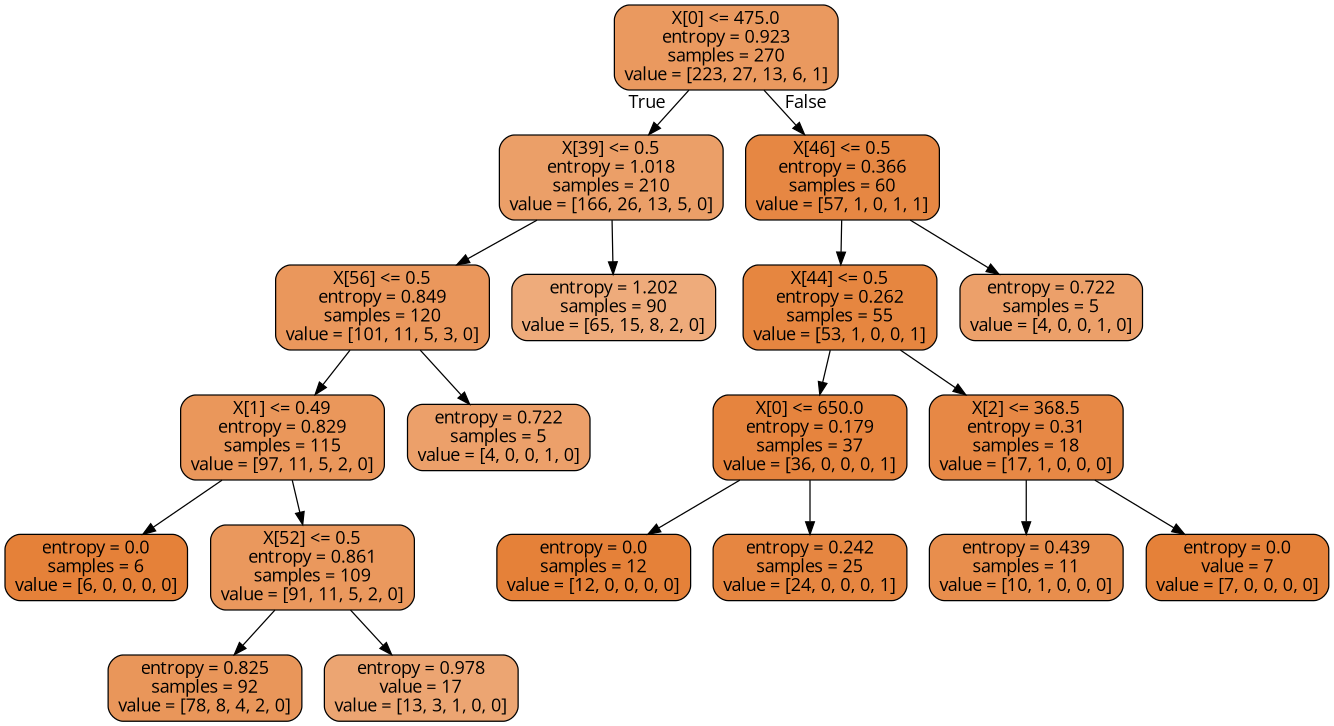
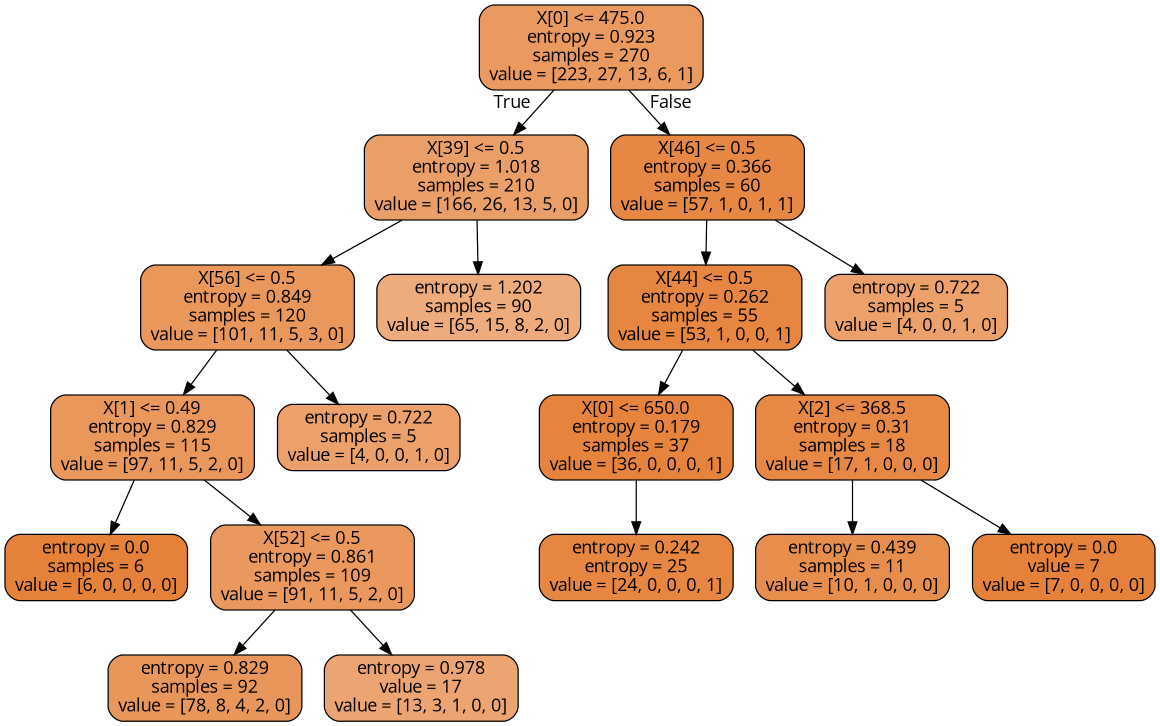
(594, 568) -> none
(810, 568) -> (636, 568)
(205, 688) -> (205, 688)
